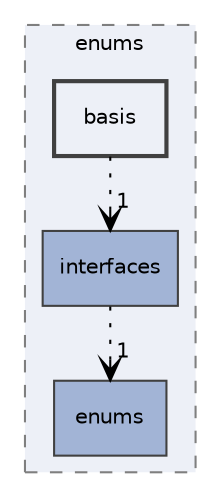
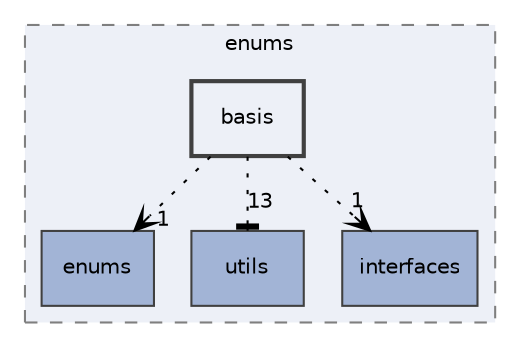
none -> (248, 268)
(110, 333) -> (180, 186)
